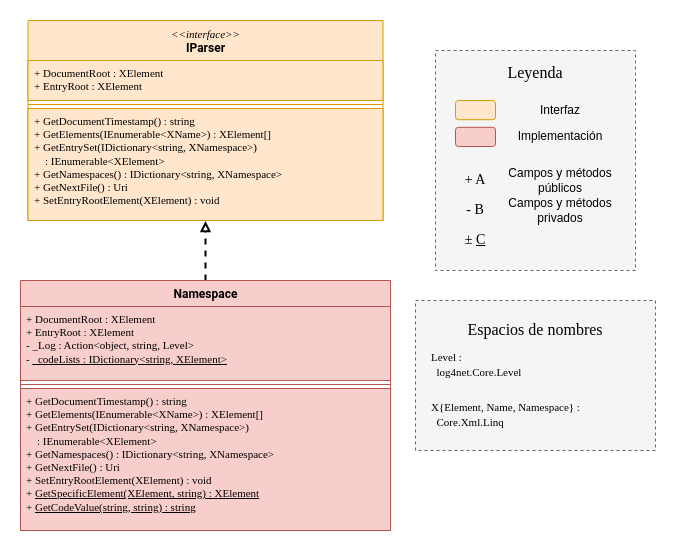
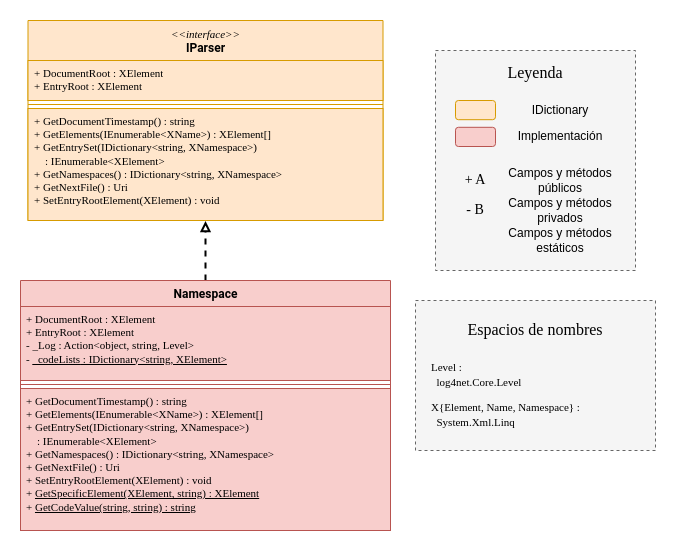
(561, 111) -> (561, 111)
(476, 241) -> none
none -> (561, 241)
(503, 365) -> (503, 375)
(518, 415) -> (518, 415)
